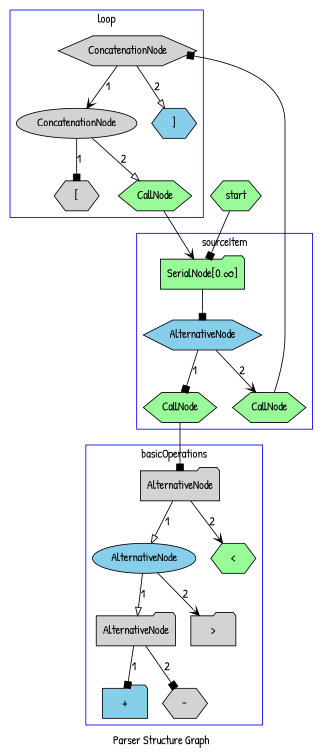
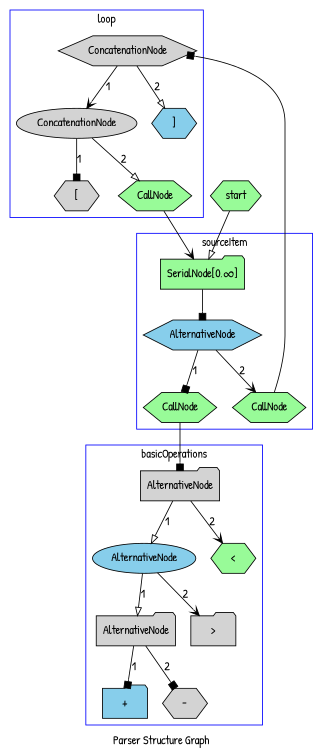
(222, 228) -> (222, 228)
